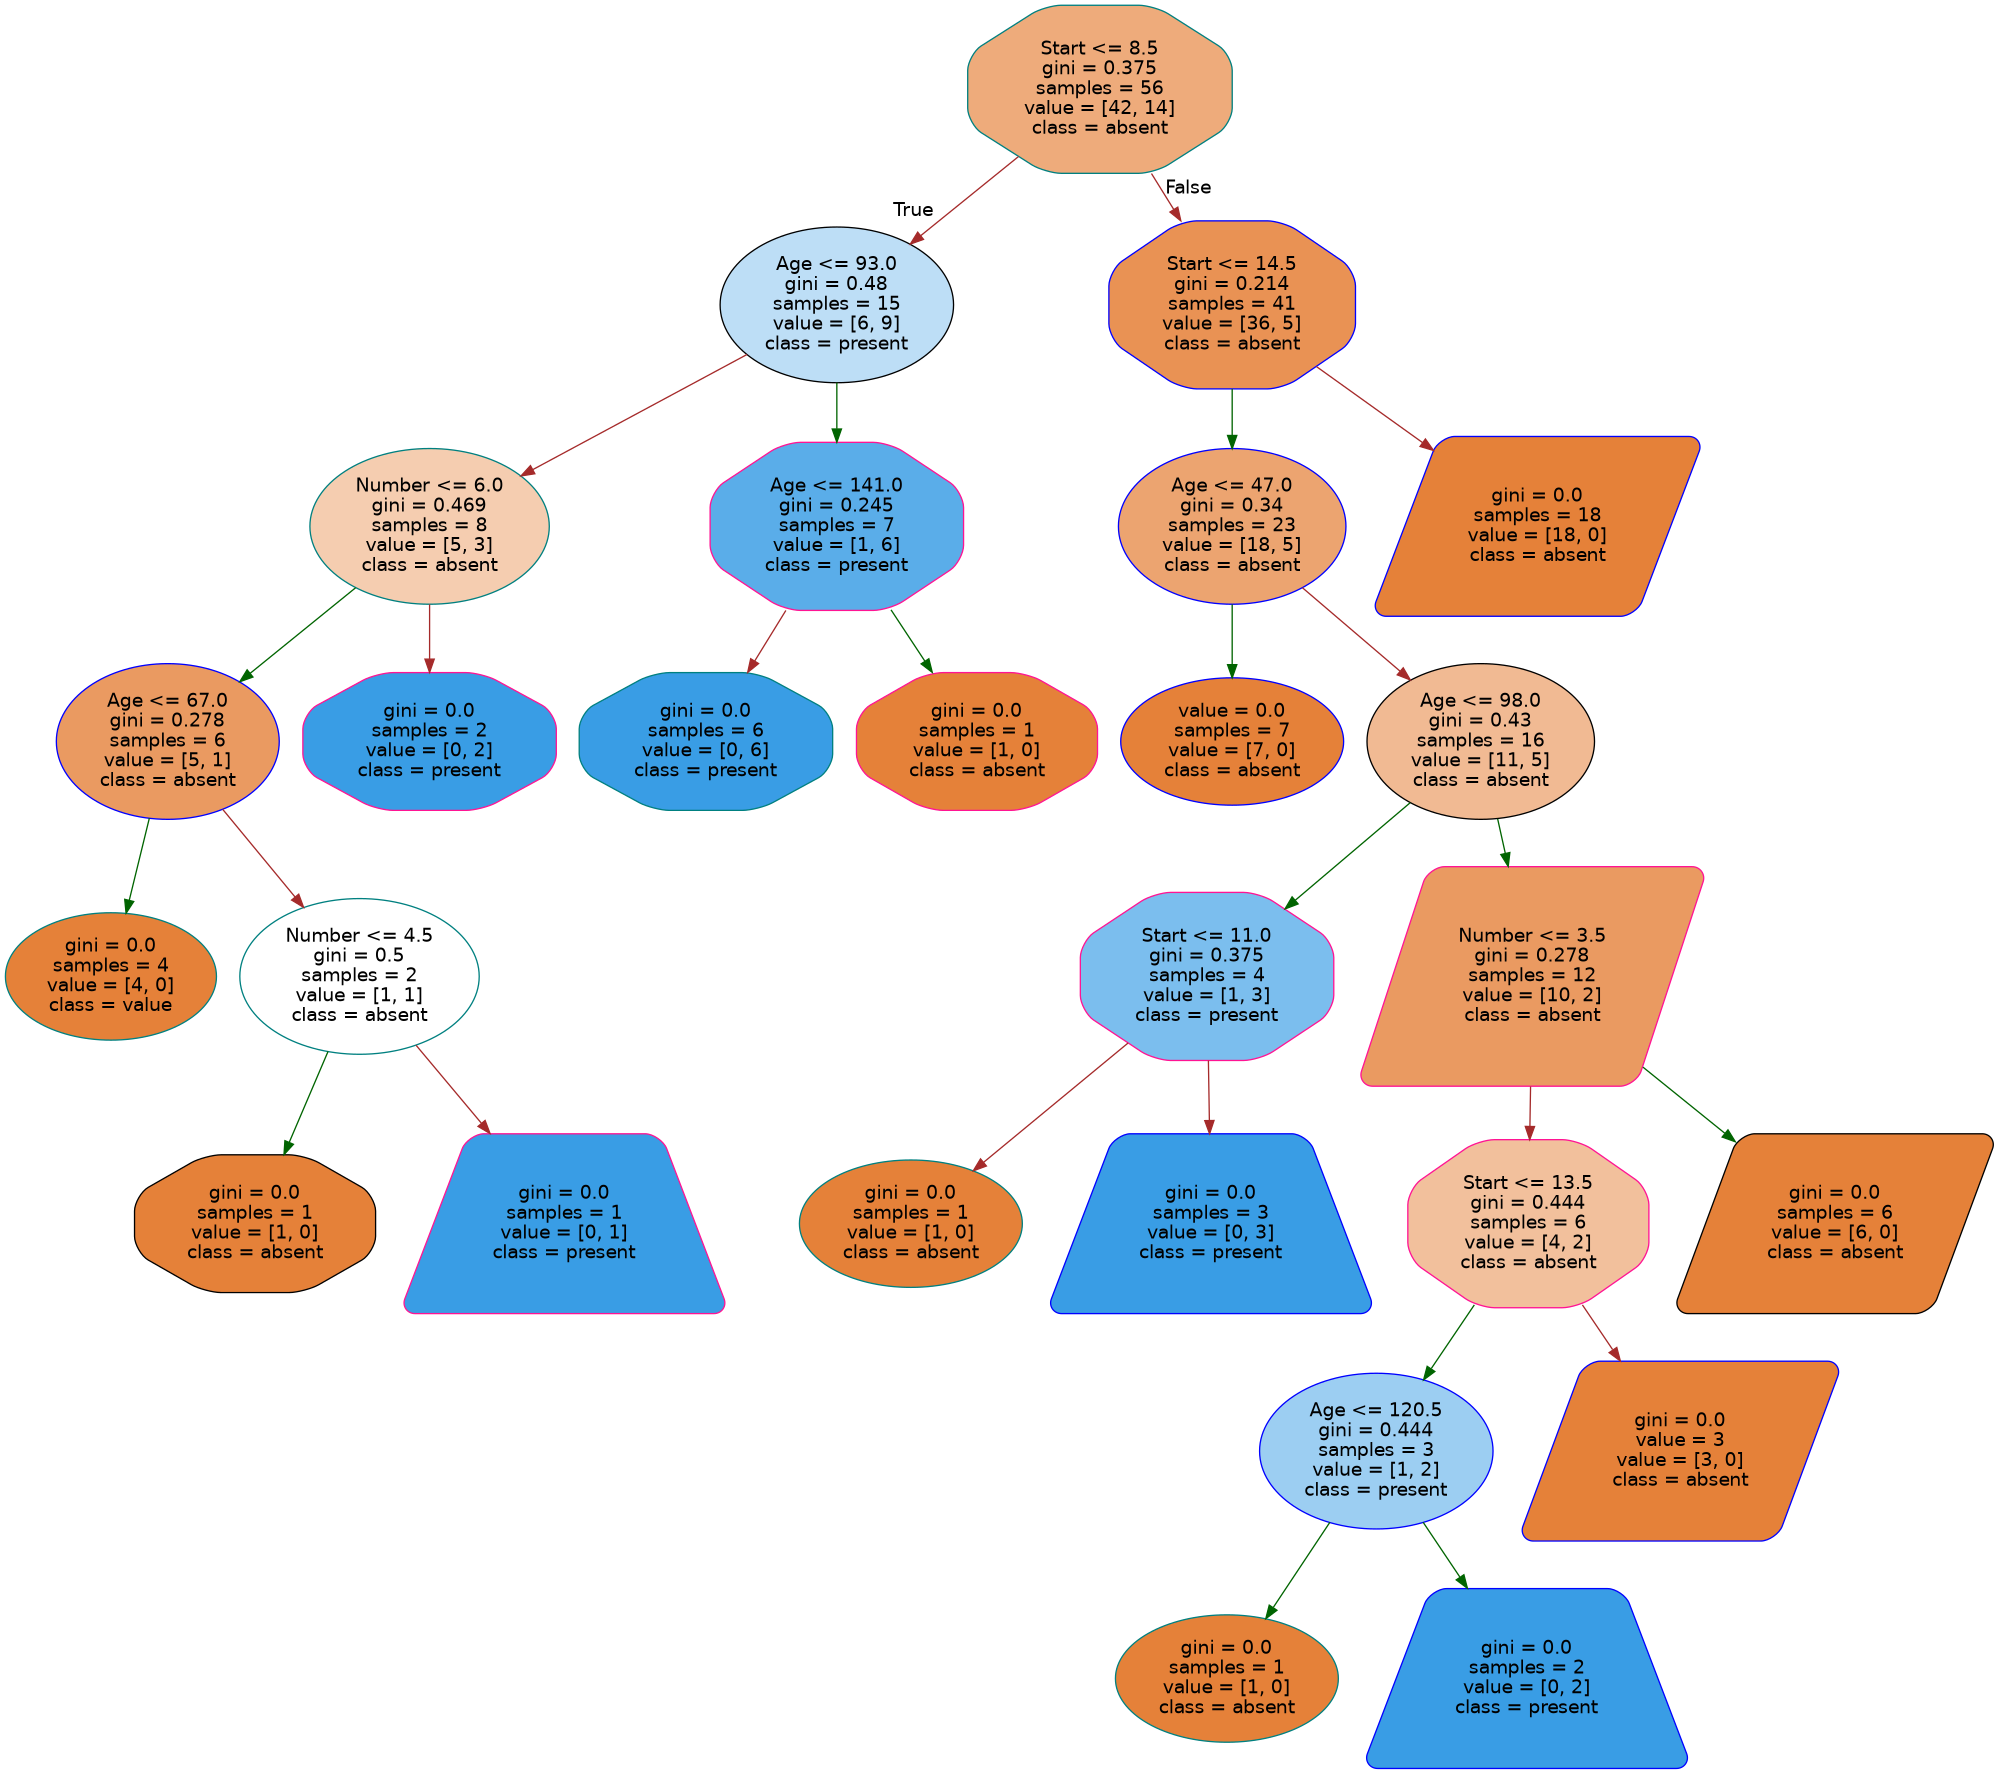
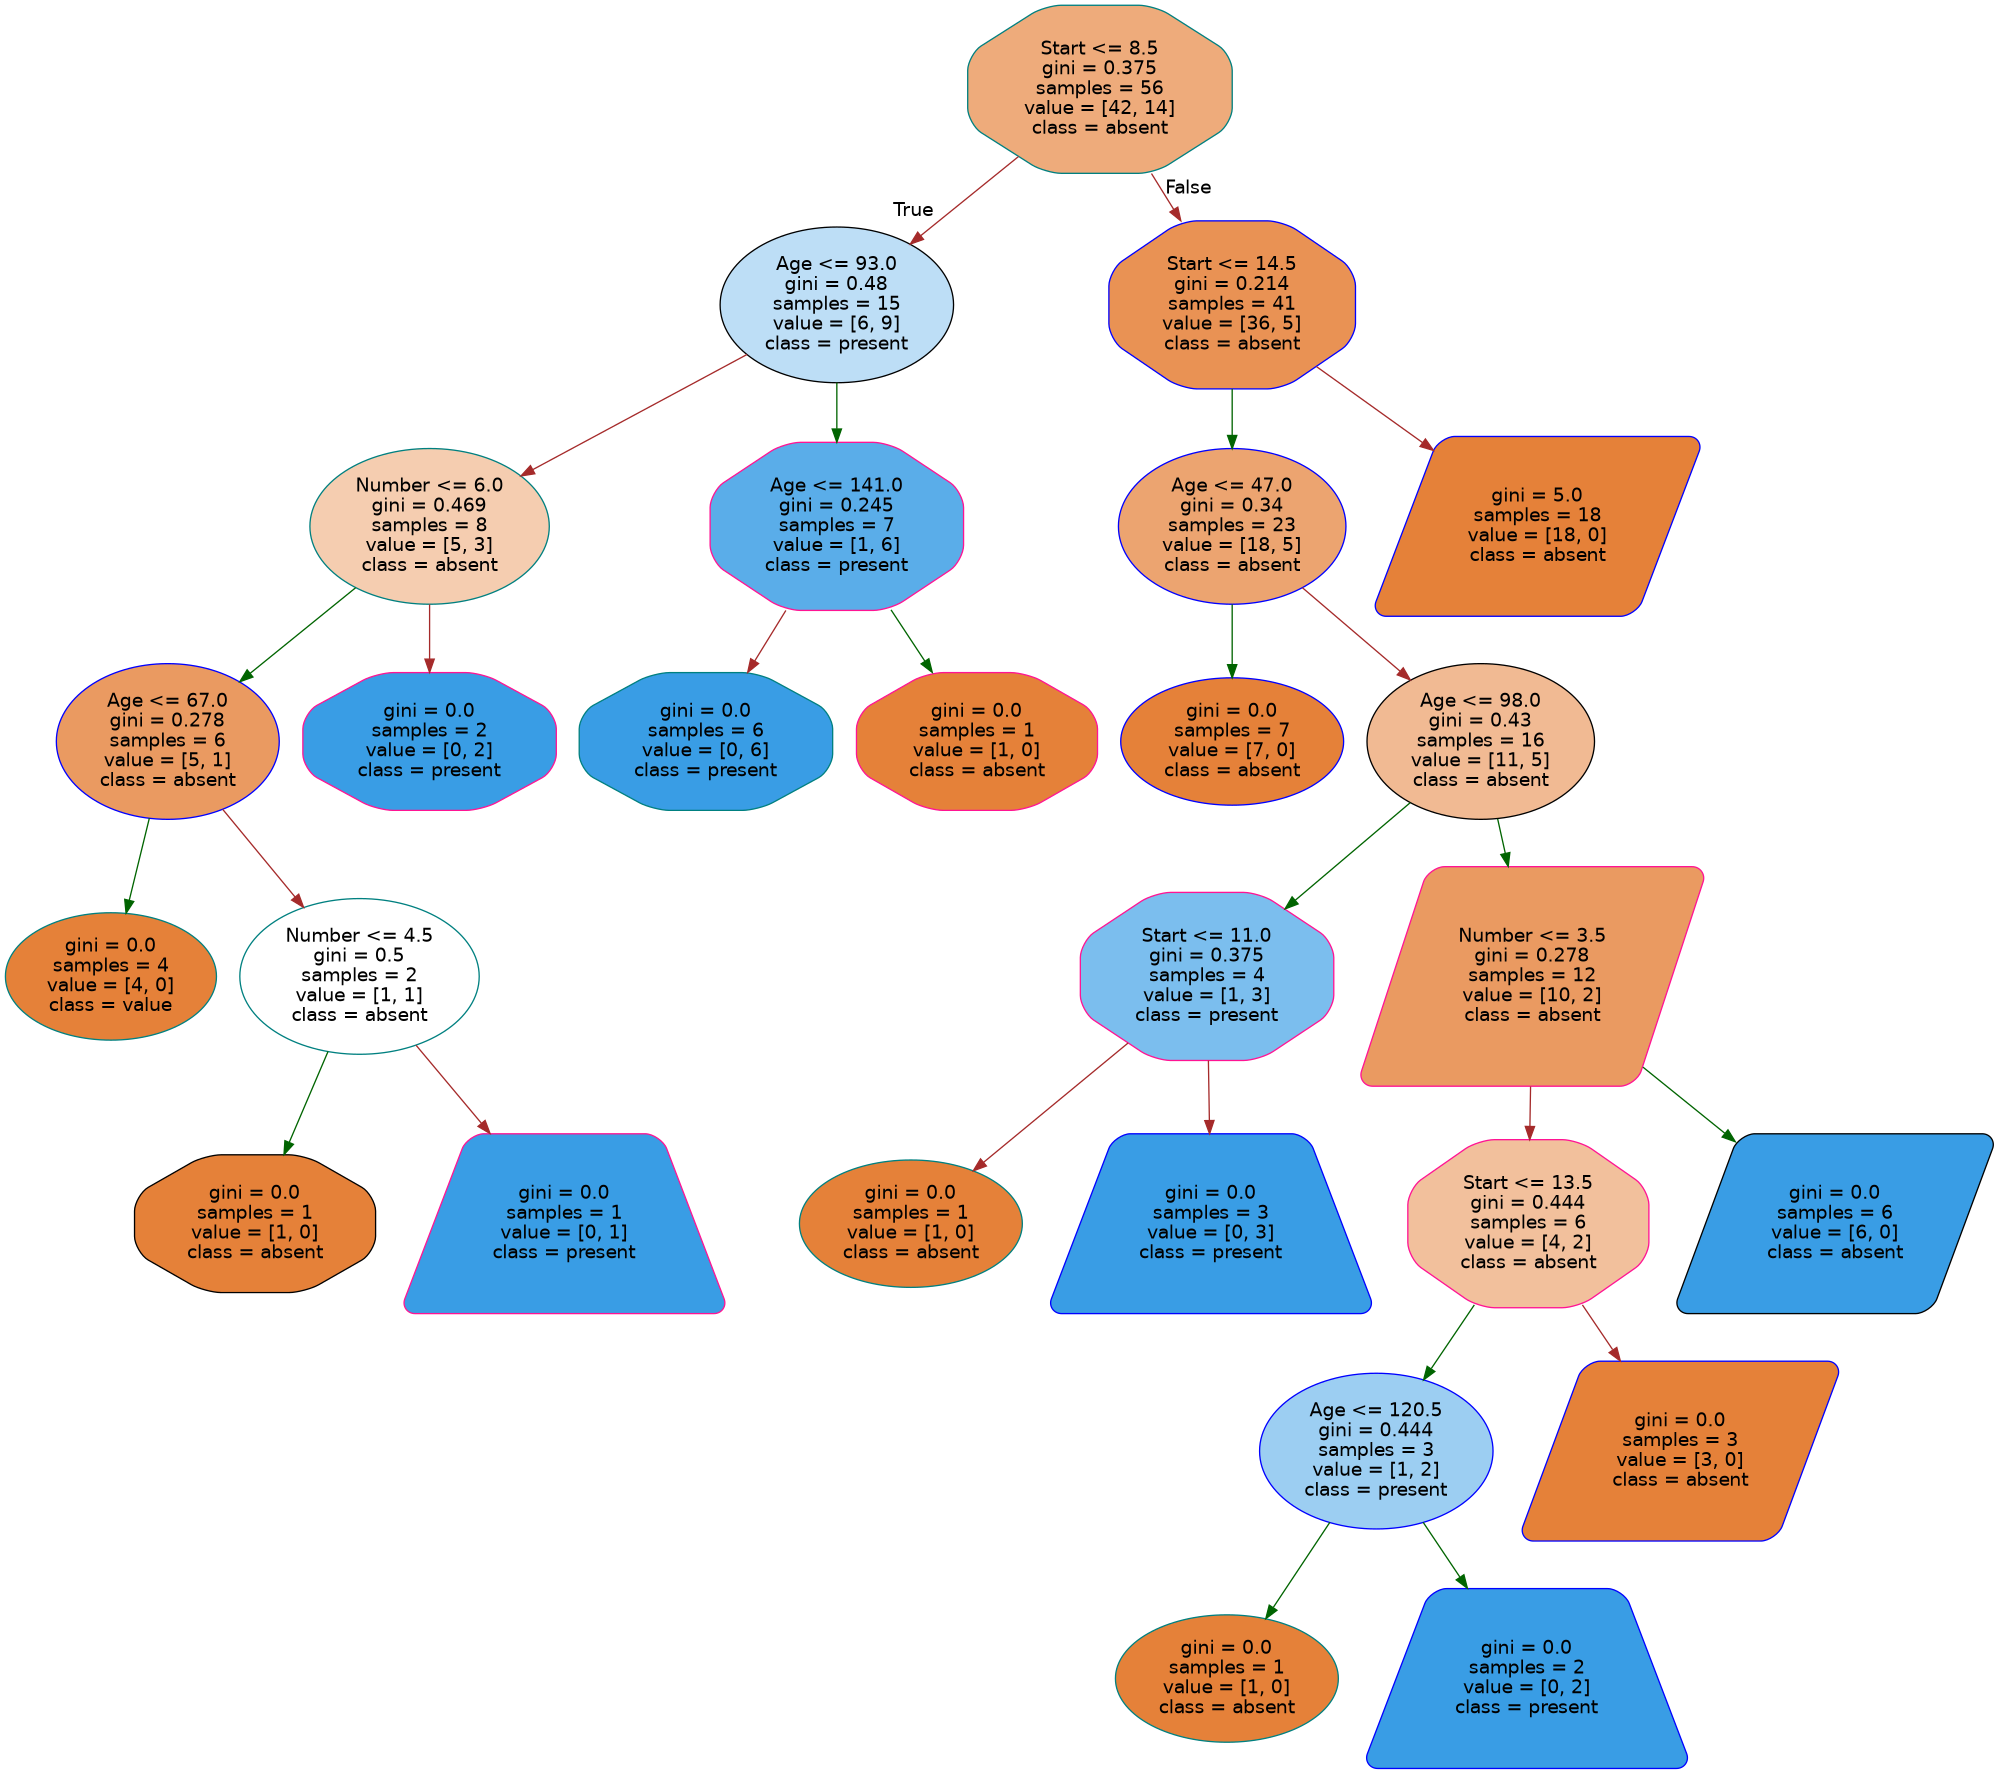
(1538, 526) -> (1538, 526)
(1232, 742) -> (1232, 742)
(1835, 1224) -> (1835, 1224)
(1680, 1451) -> (1680, 1451)
